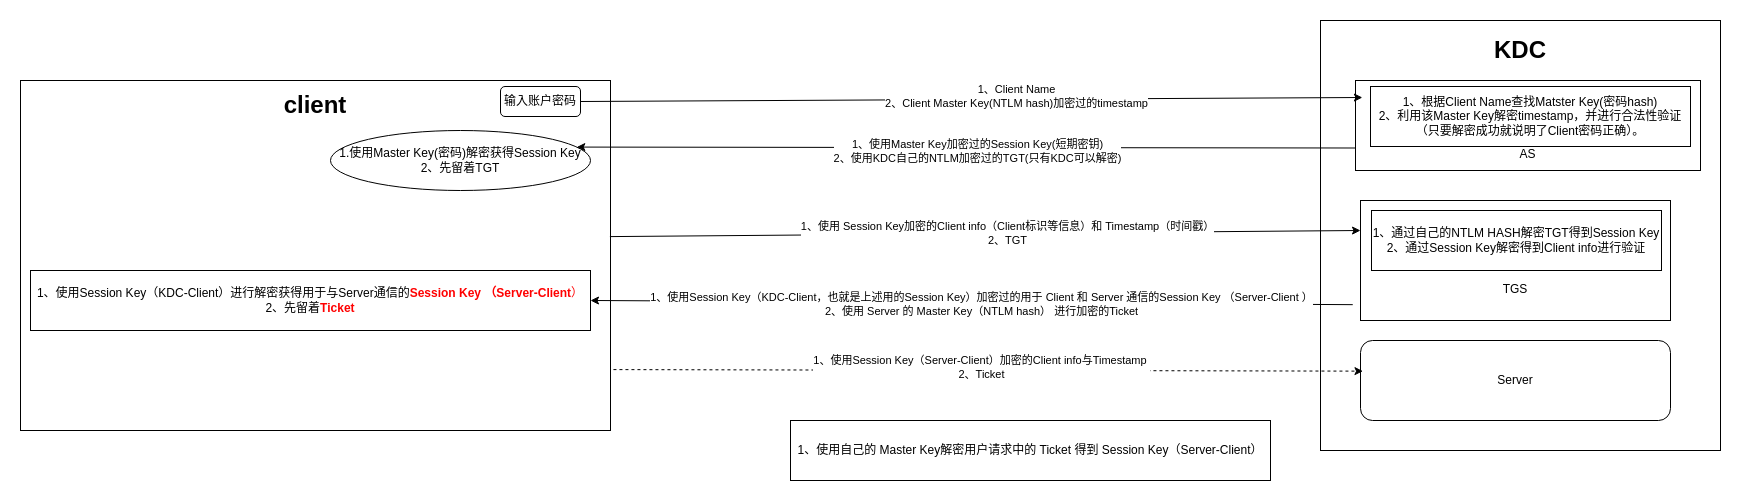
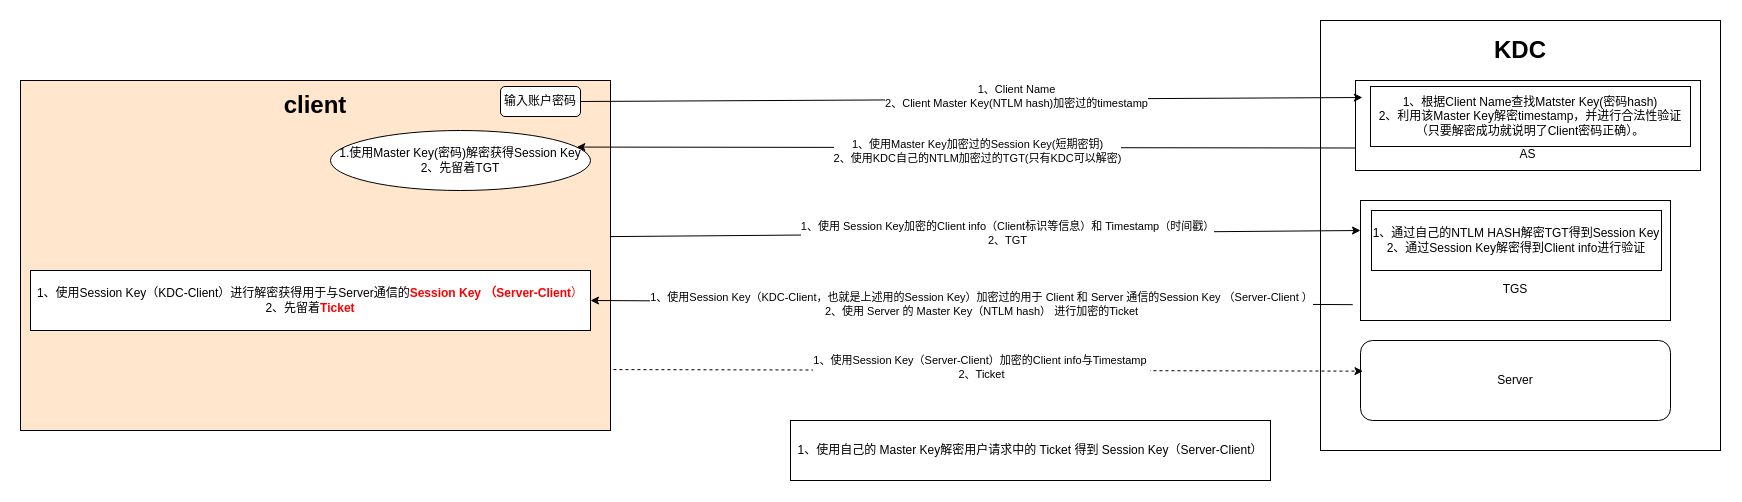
(316, 256) -> (316, 256)
